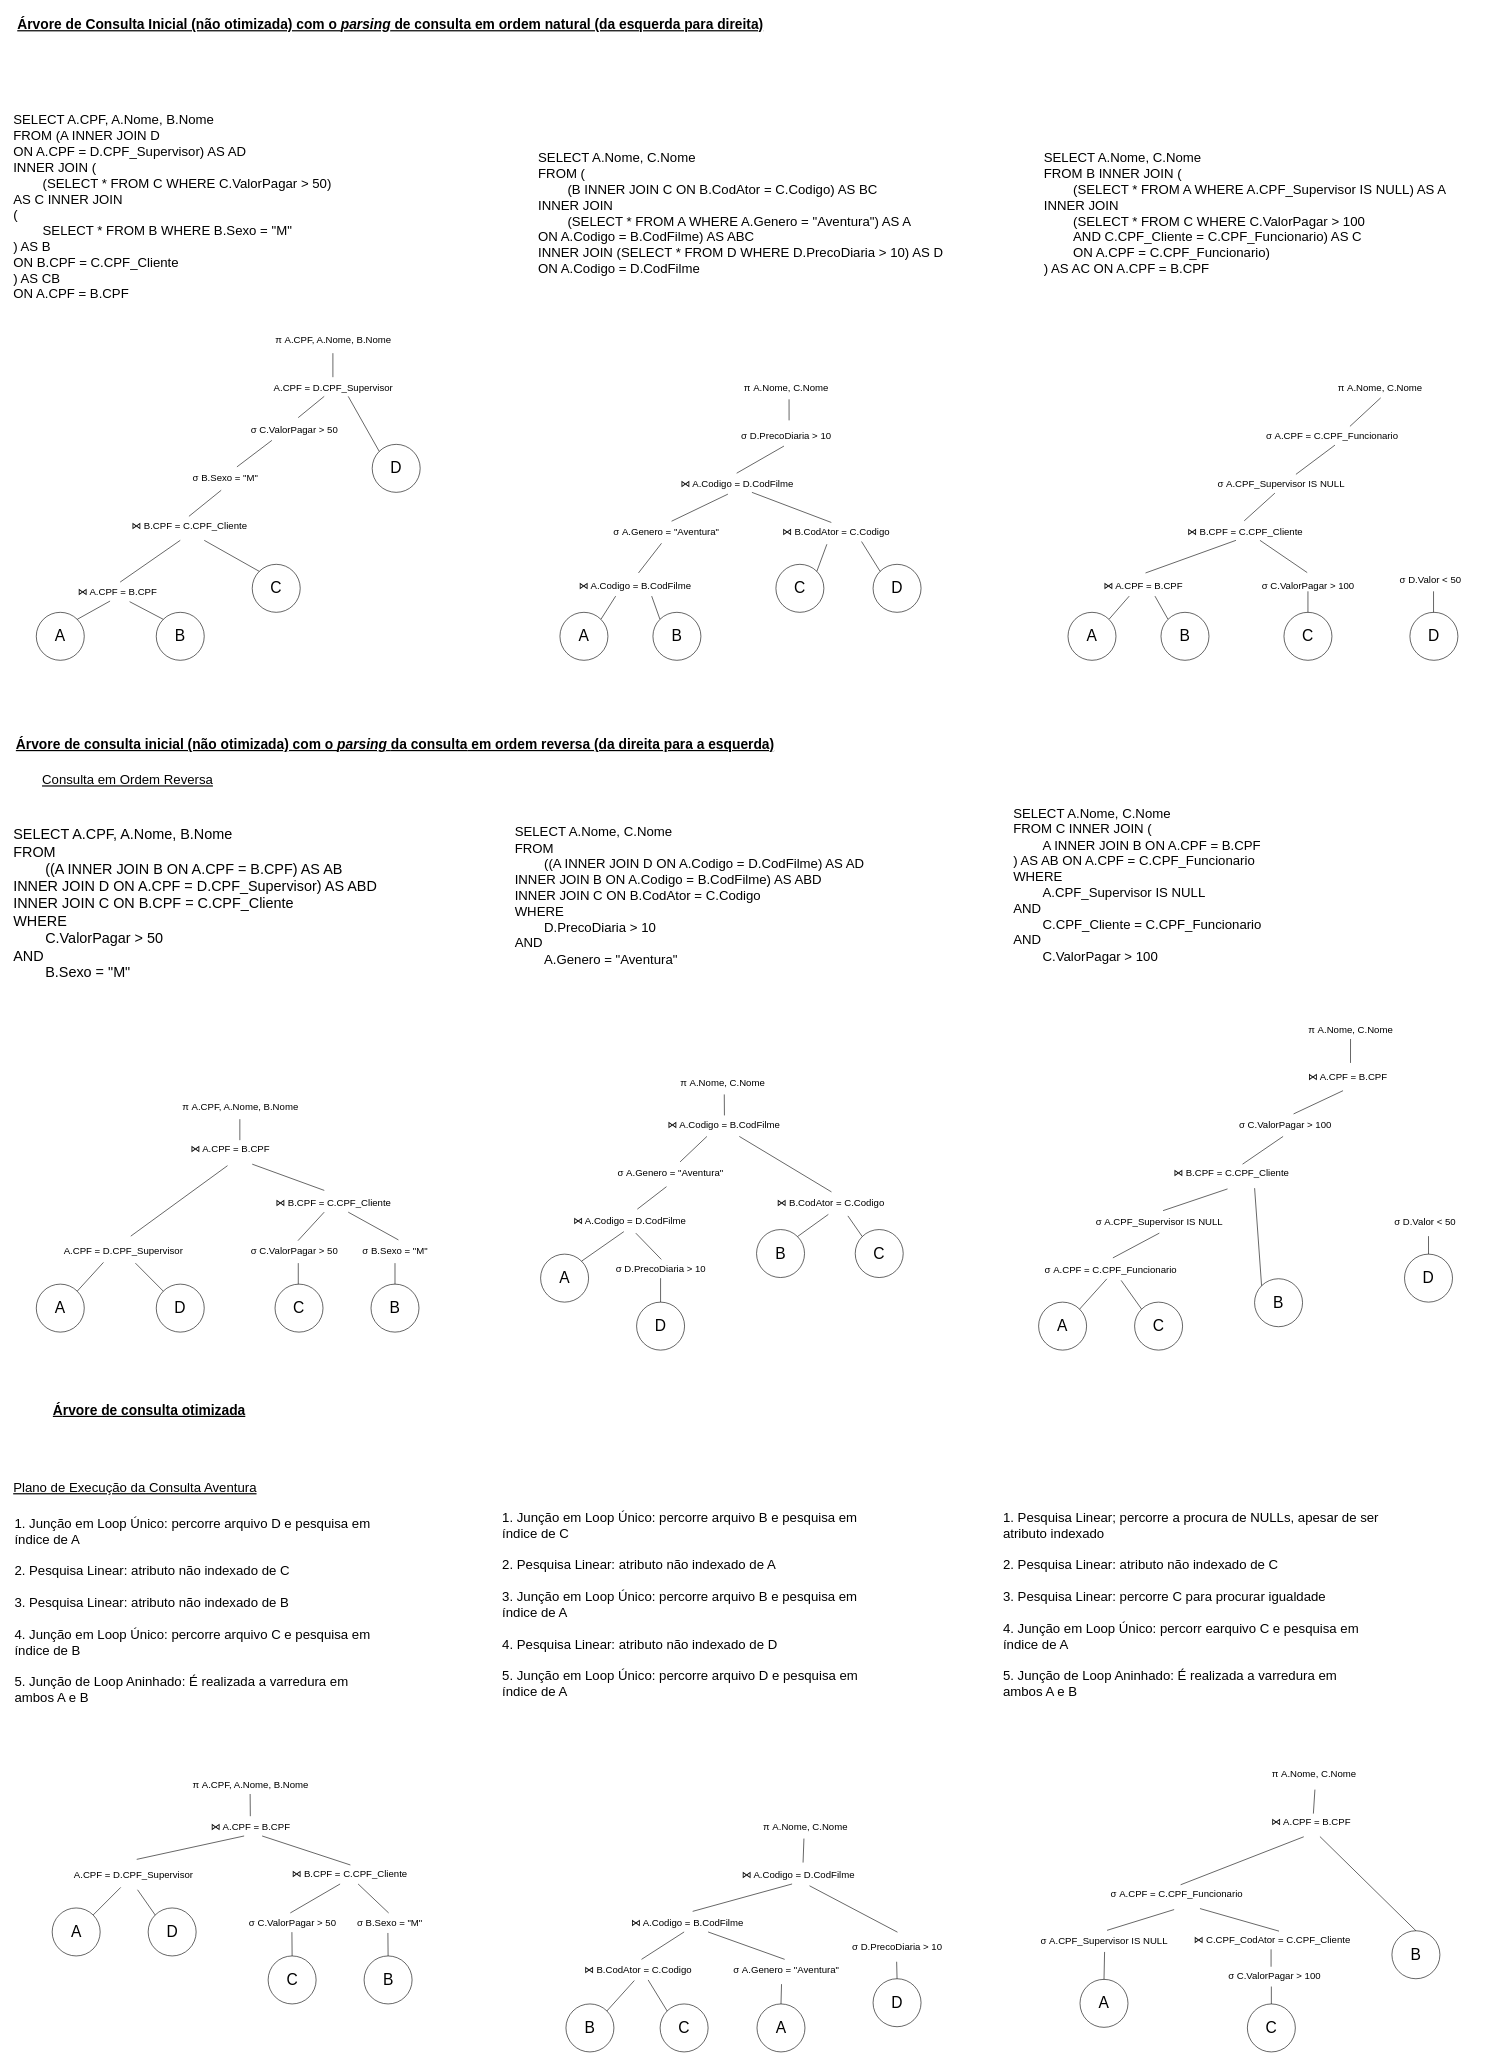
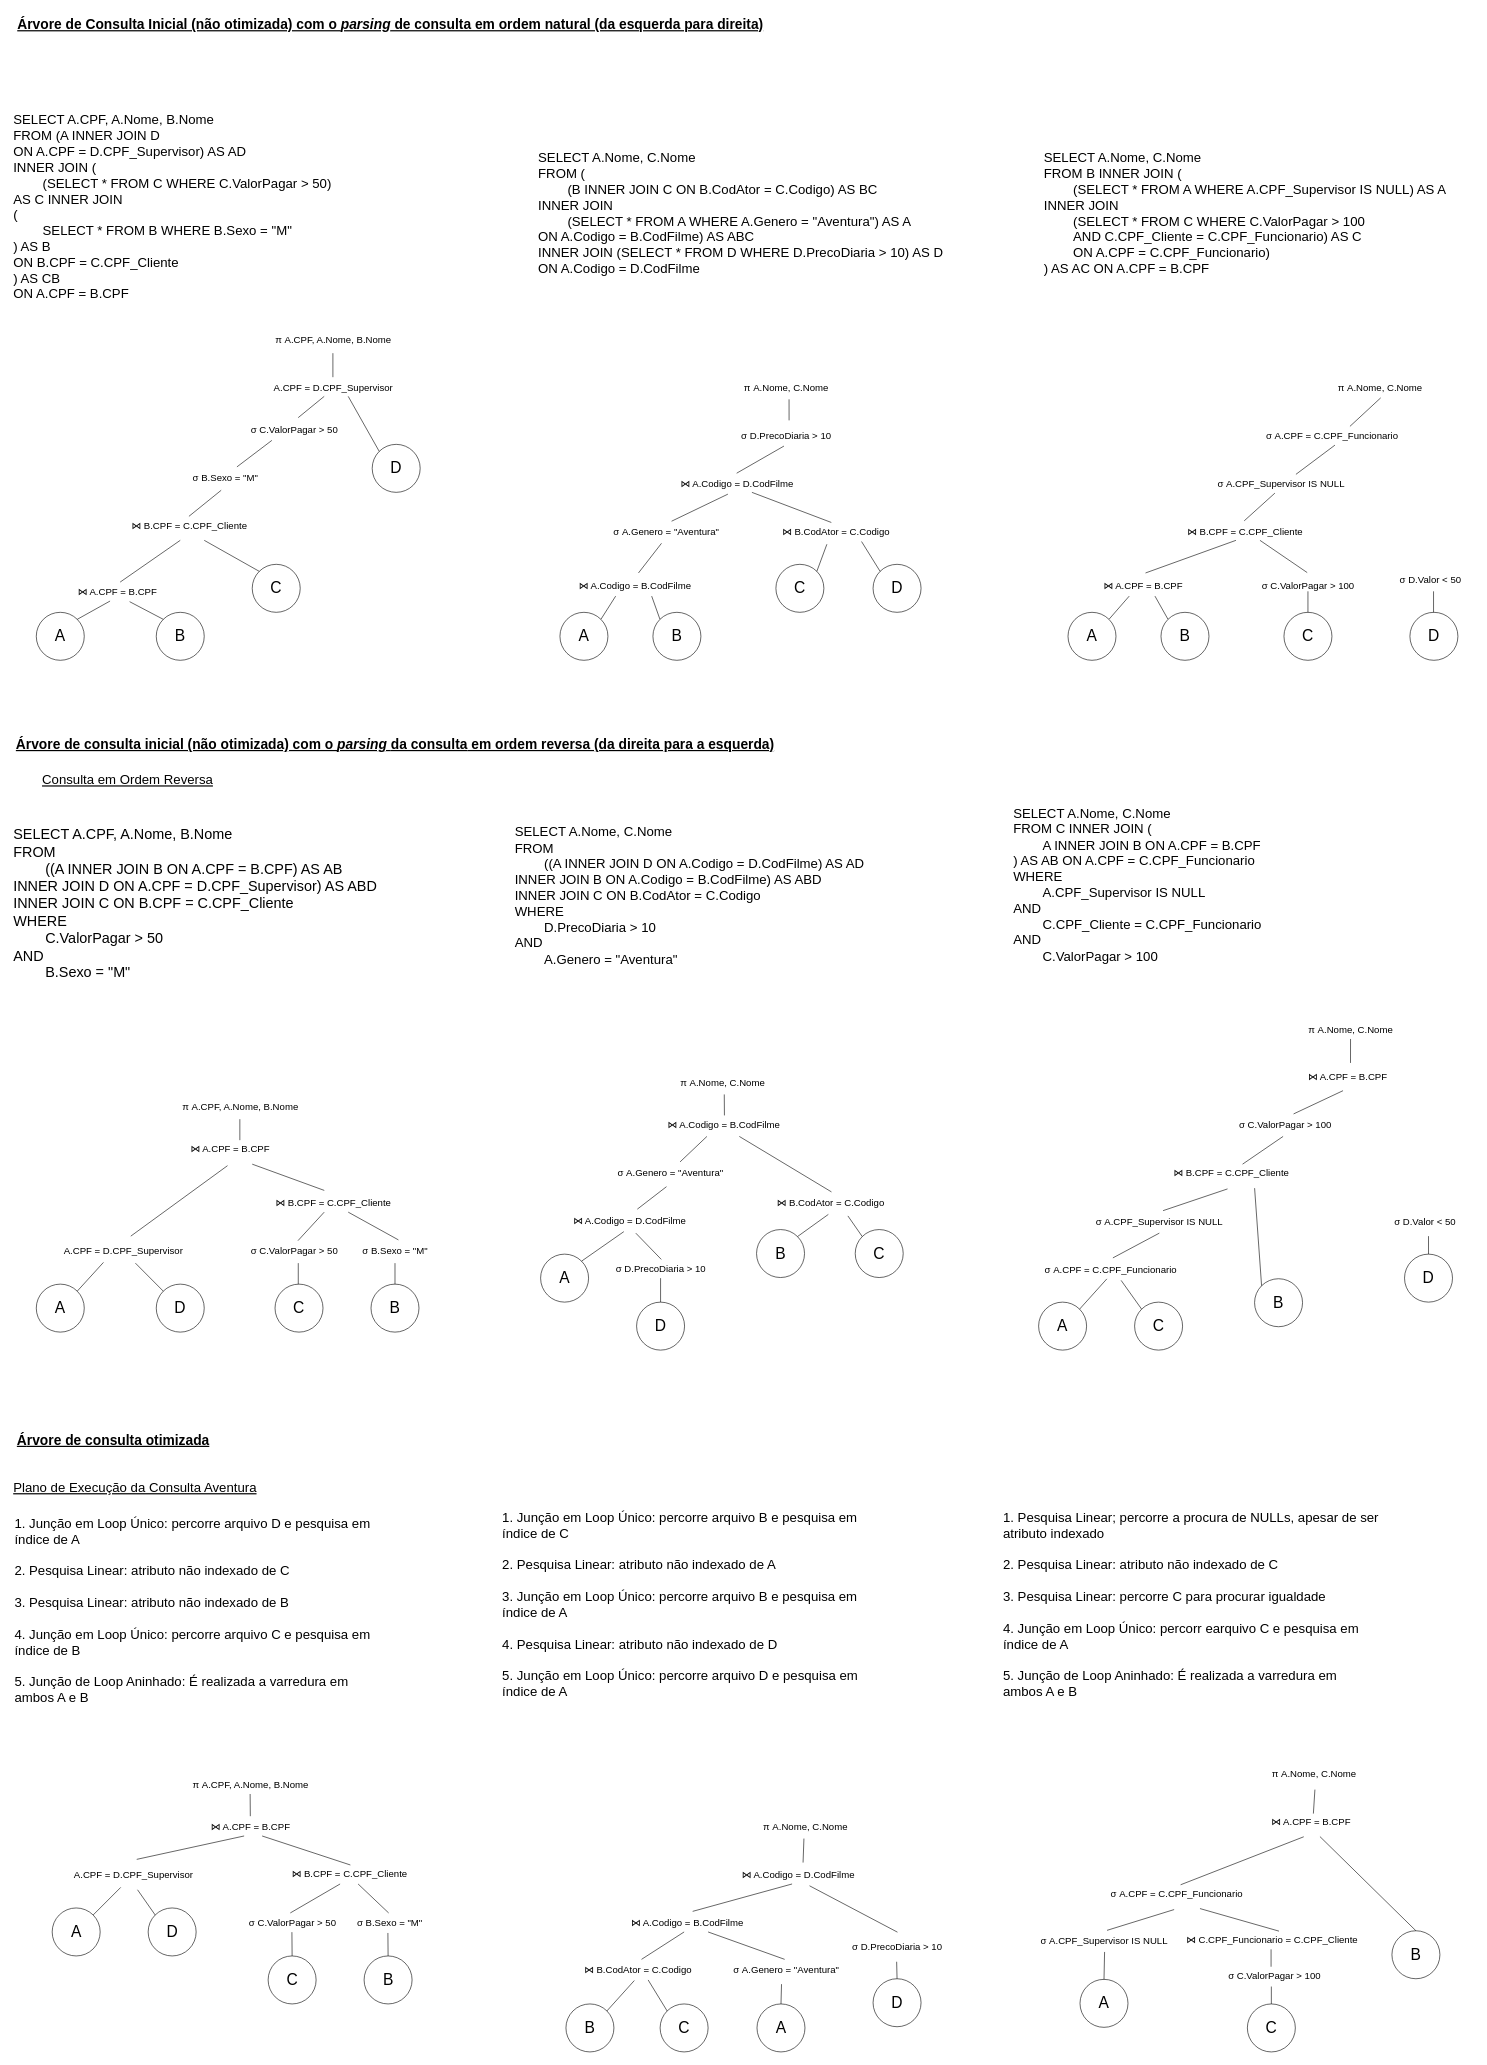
(149, 1410) -> (113, 1440)
(1273, 1940) -> (1273, 1940)
